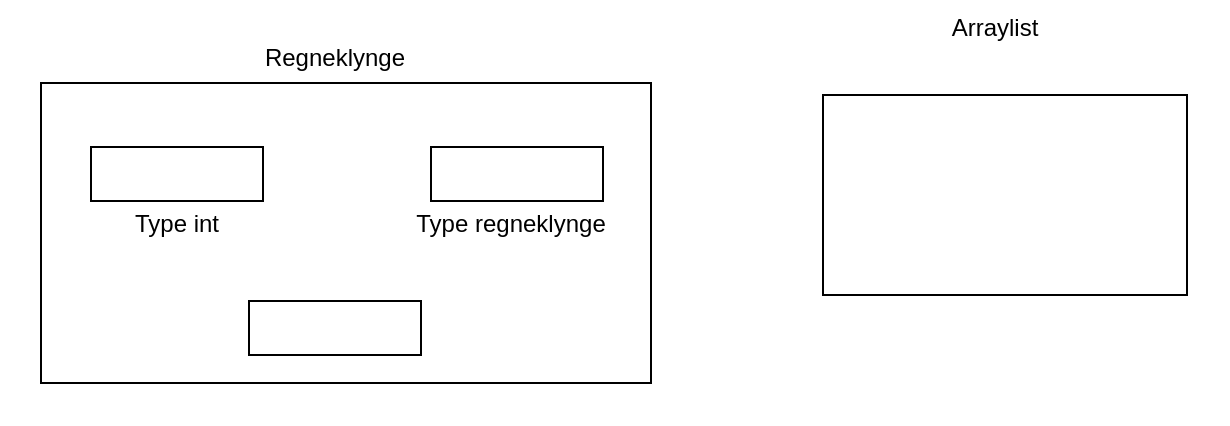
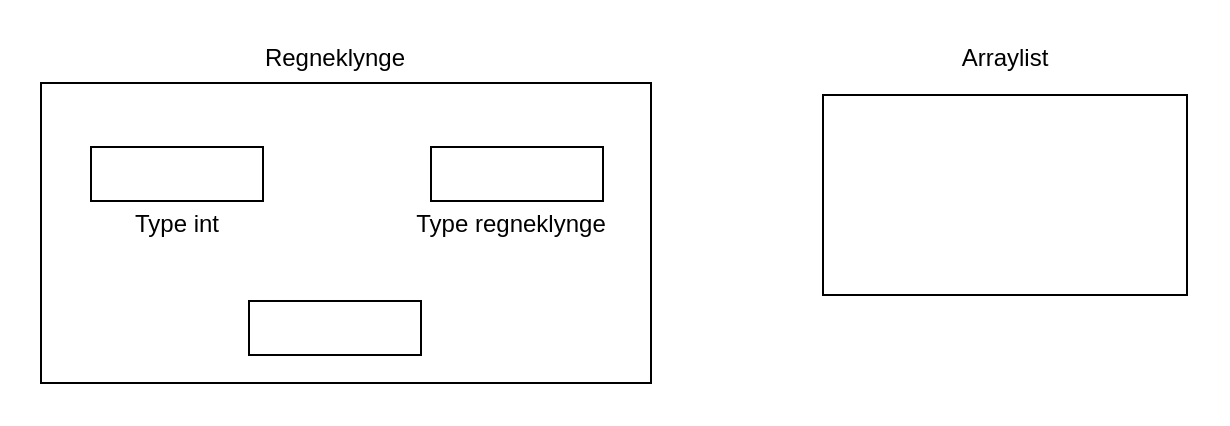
(995, 29) -> (1005, 59)
